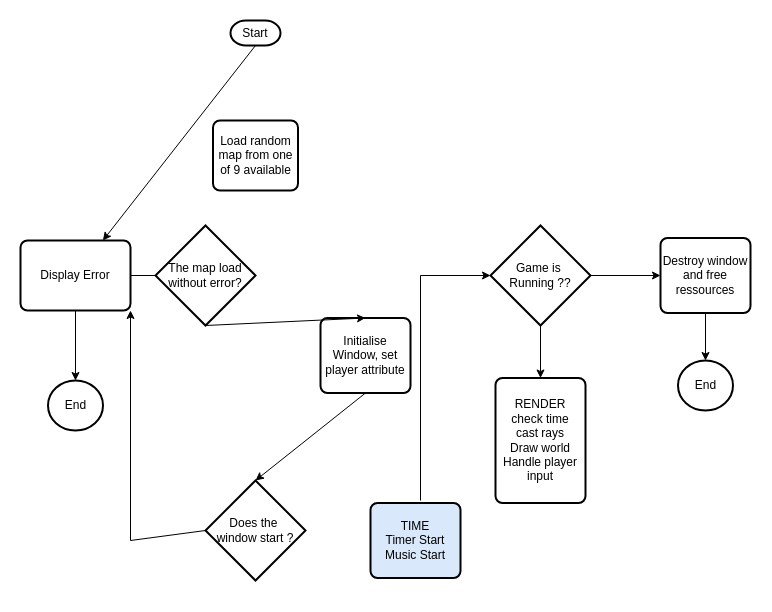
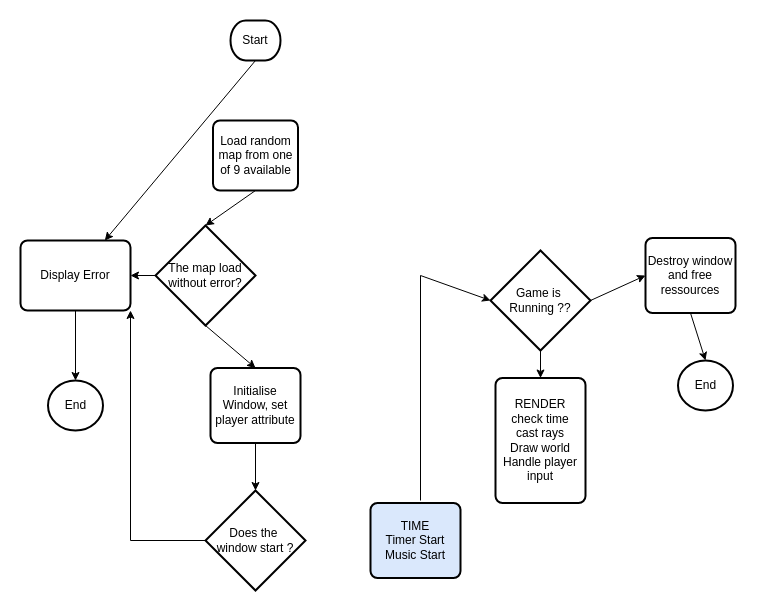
(256, 33) -> (256, 41)
none -> (232, 207)
(137, 276) -> (139, 276)
(541, 276) -> (541, 301)
(706, 276) -> (691, 276)
(366, 356) -> (256, 406)
(256, 531) -> (256, 541)
